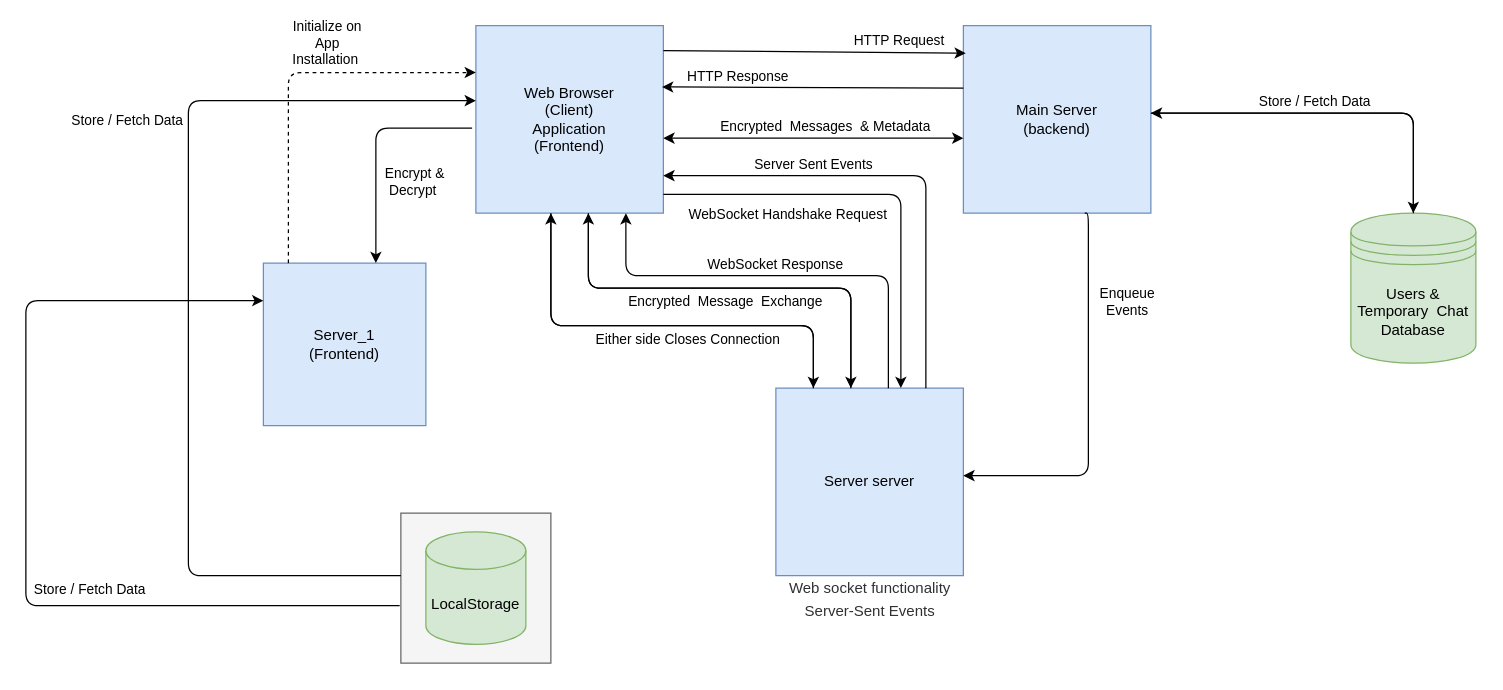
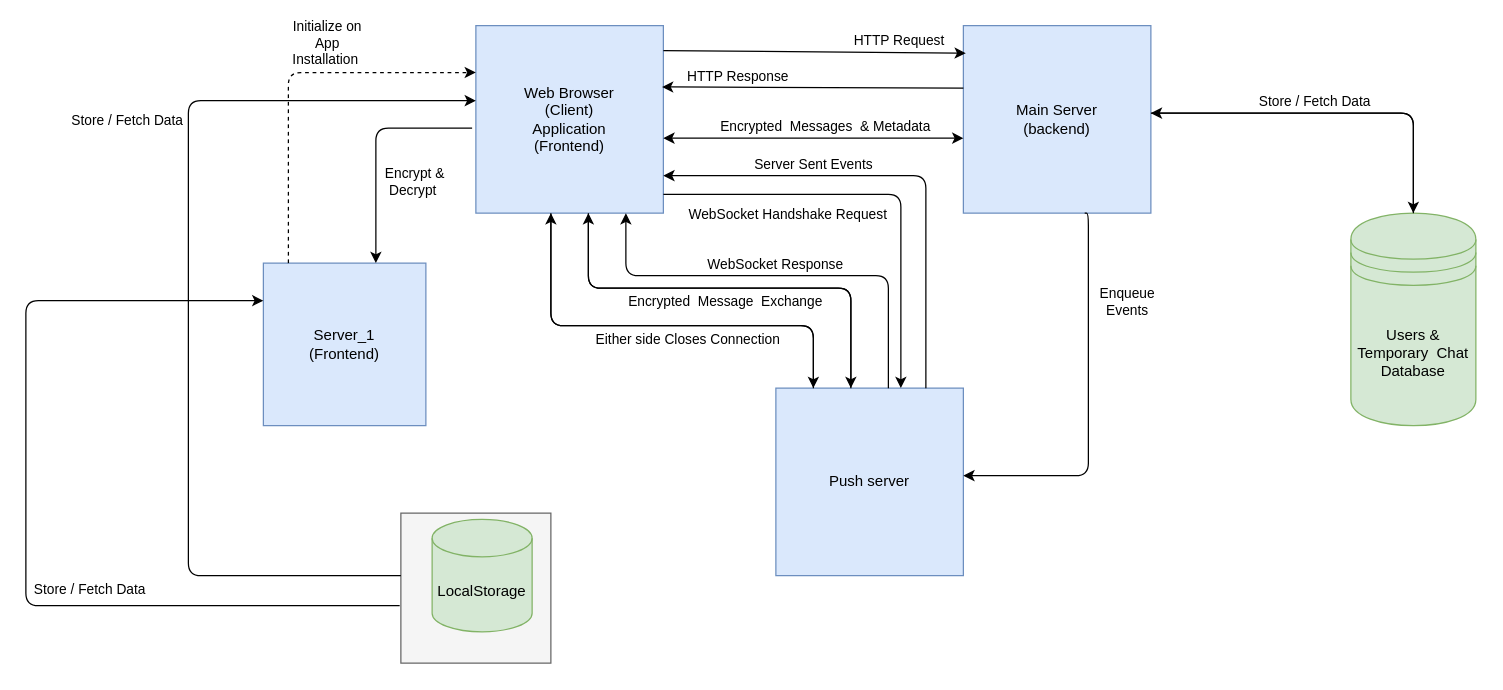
(1413, 288) -> (1413, 319)
(869, 482) -> (869, 482)
(476, 588) -> (482, 576)
(869, 601) -> none
